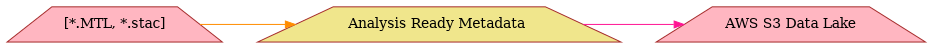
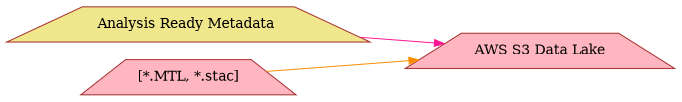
(243, 24) -> (338, 66)
